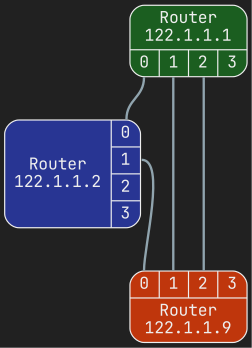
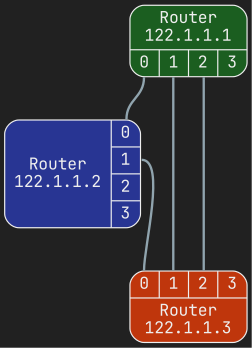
(189, 328) -> (189, 328)
